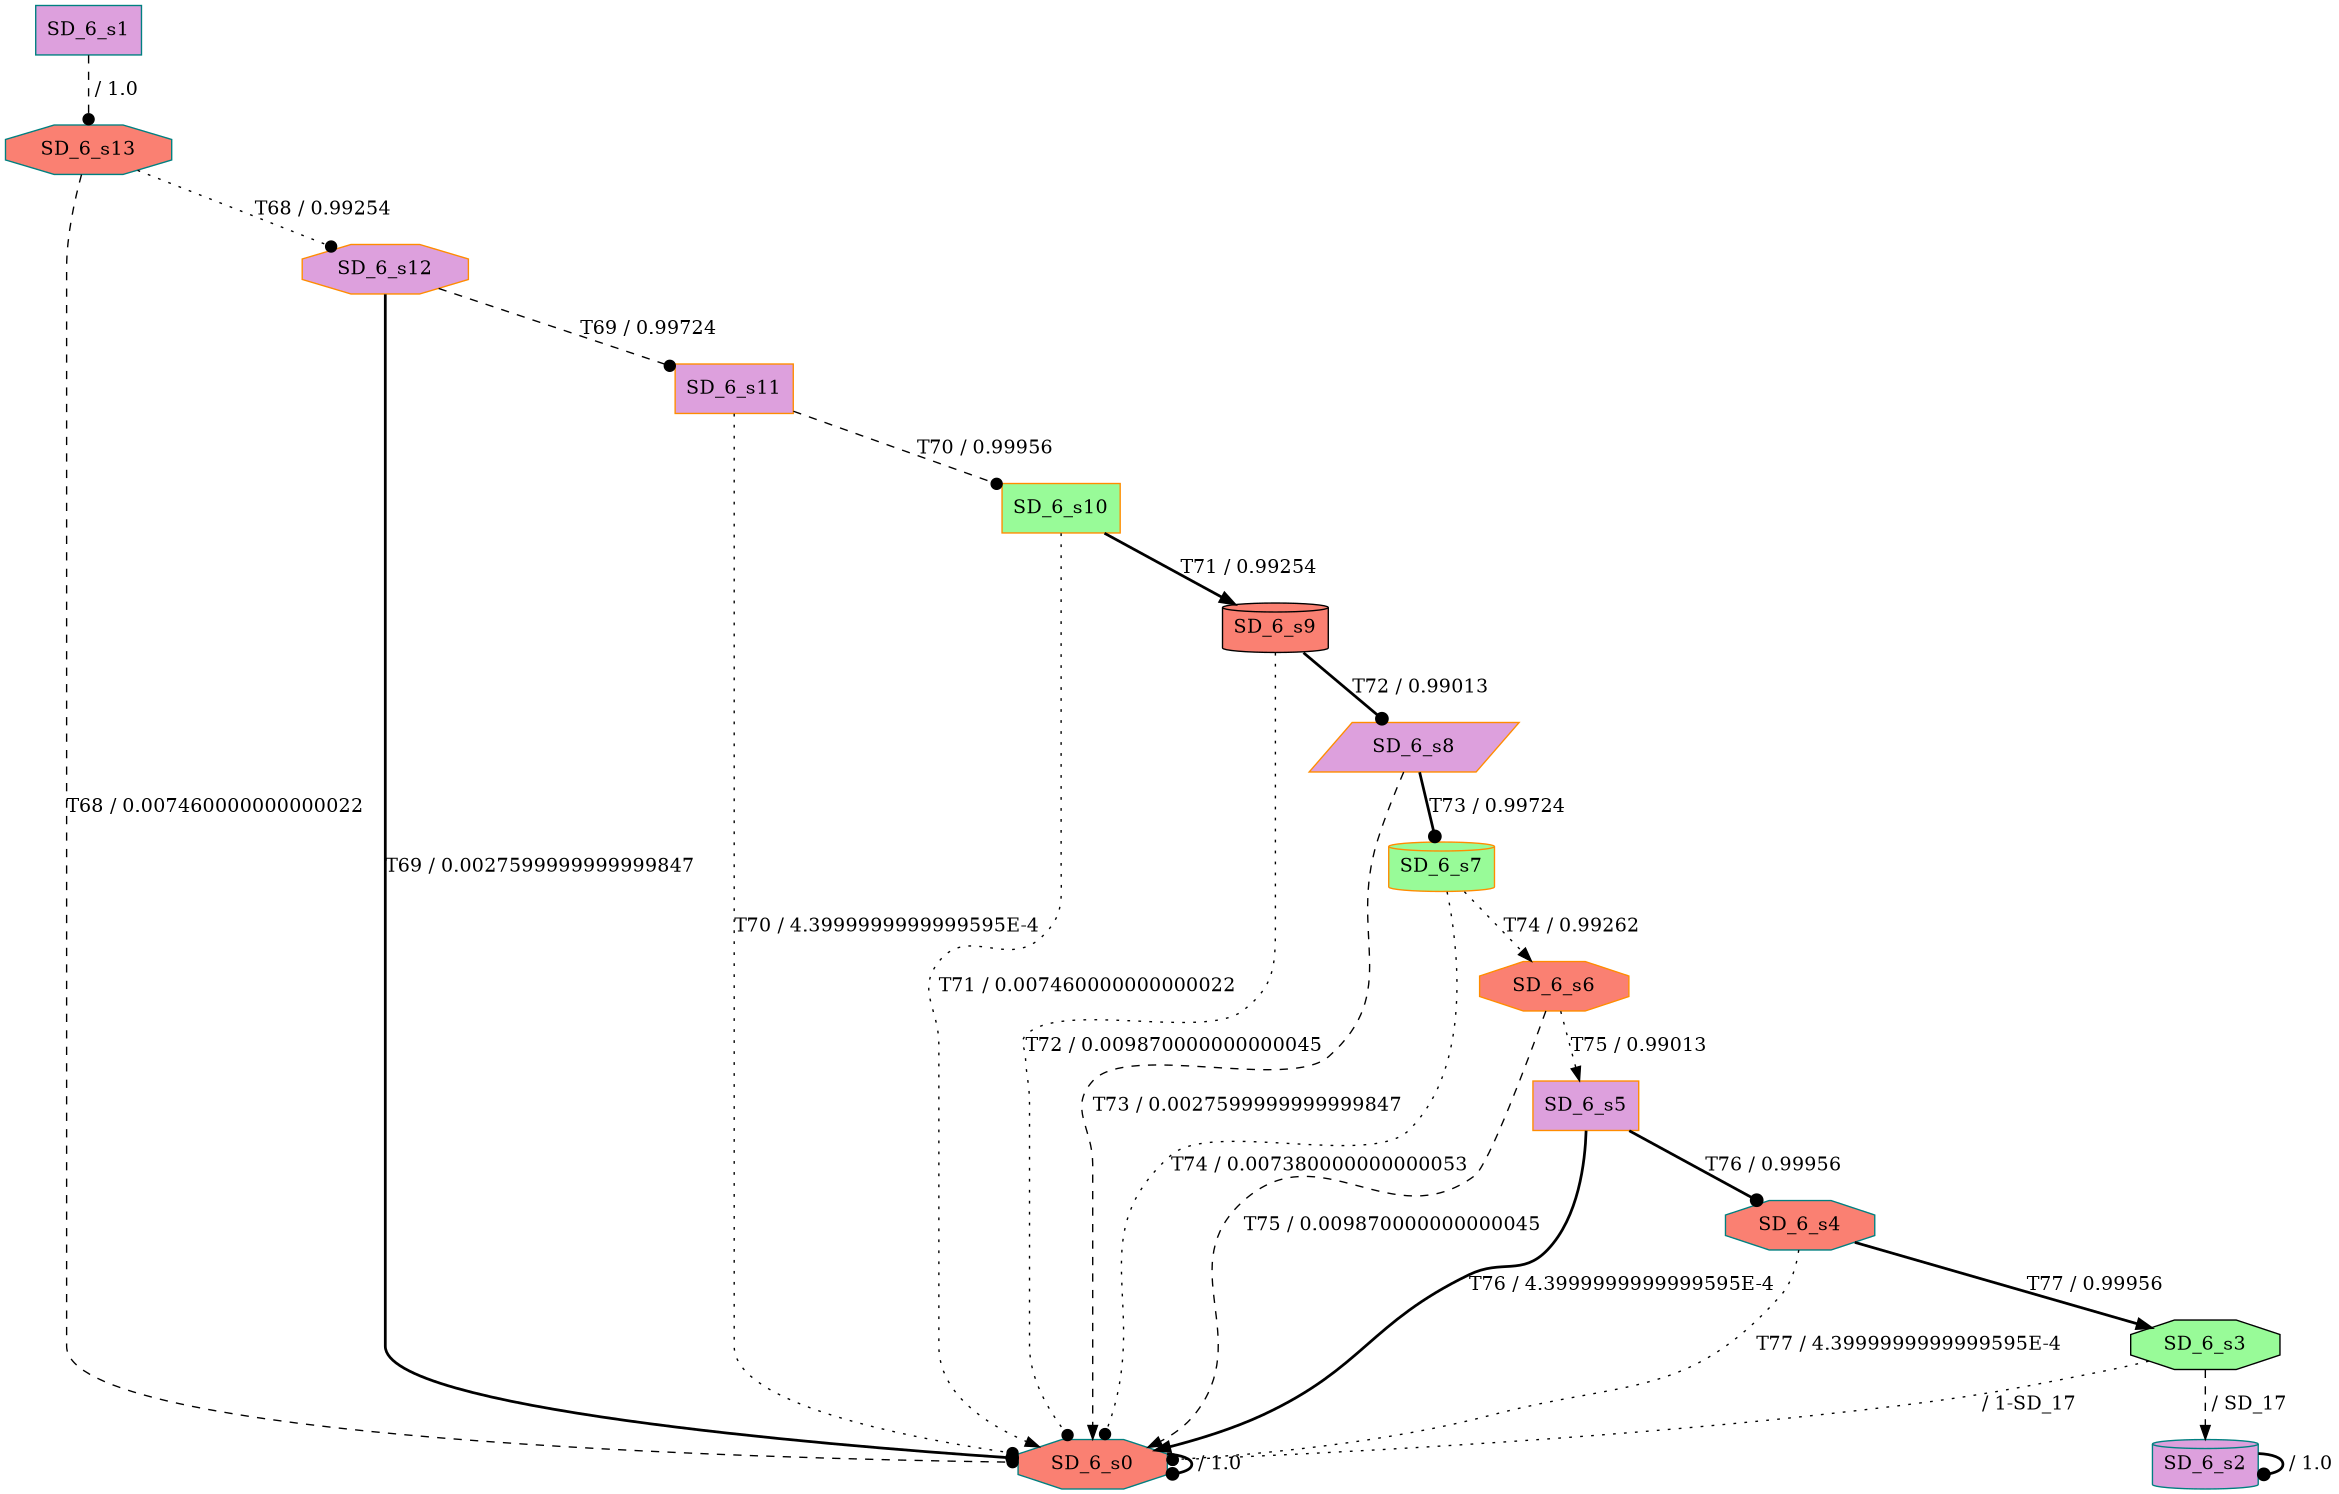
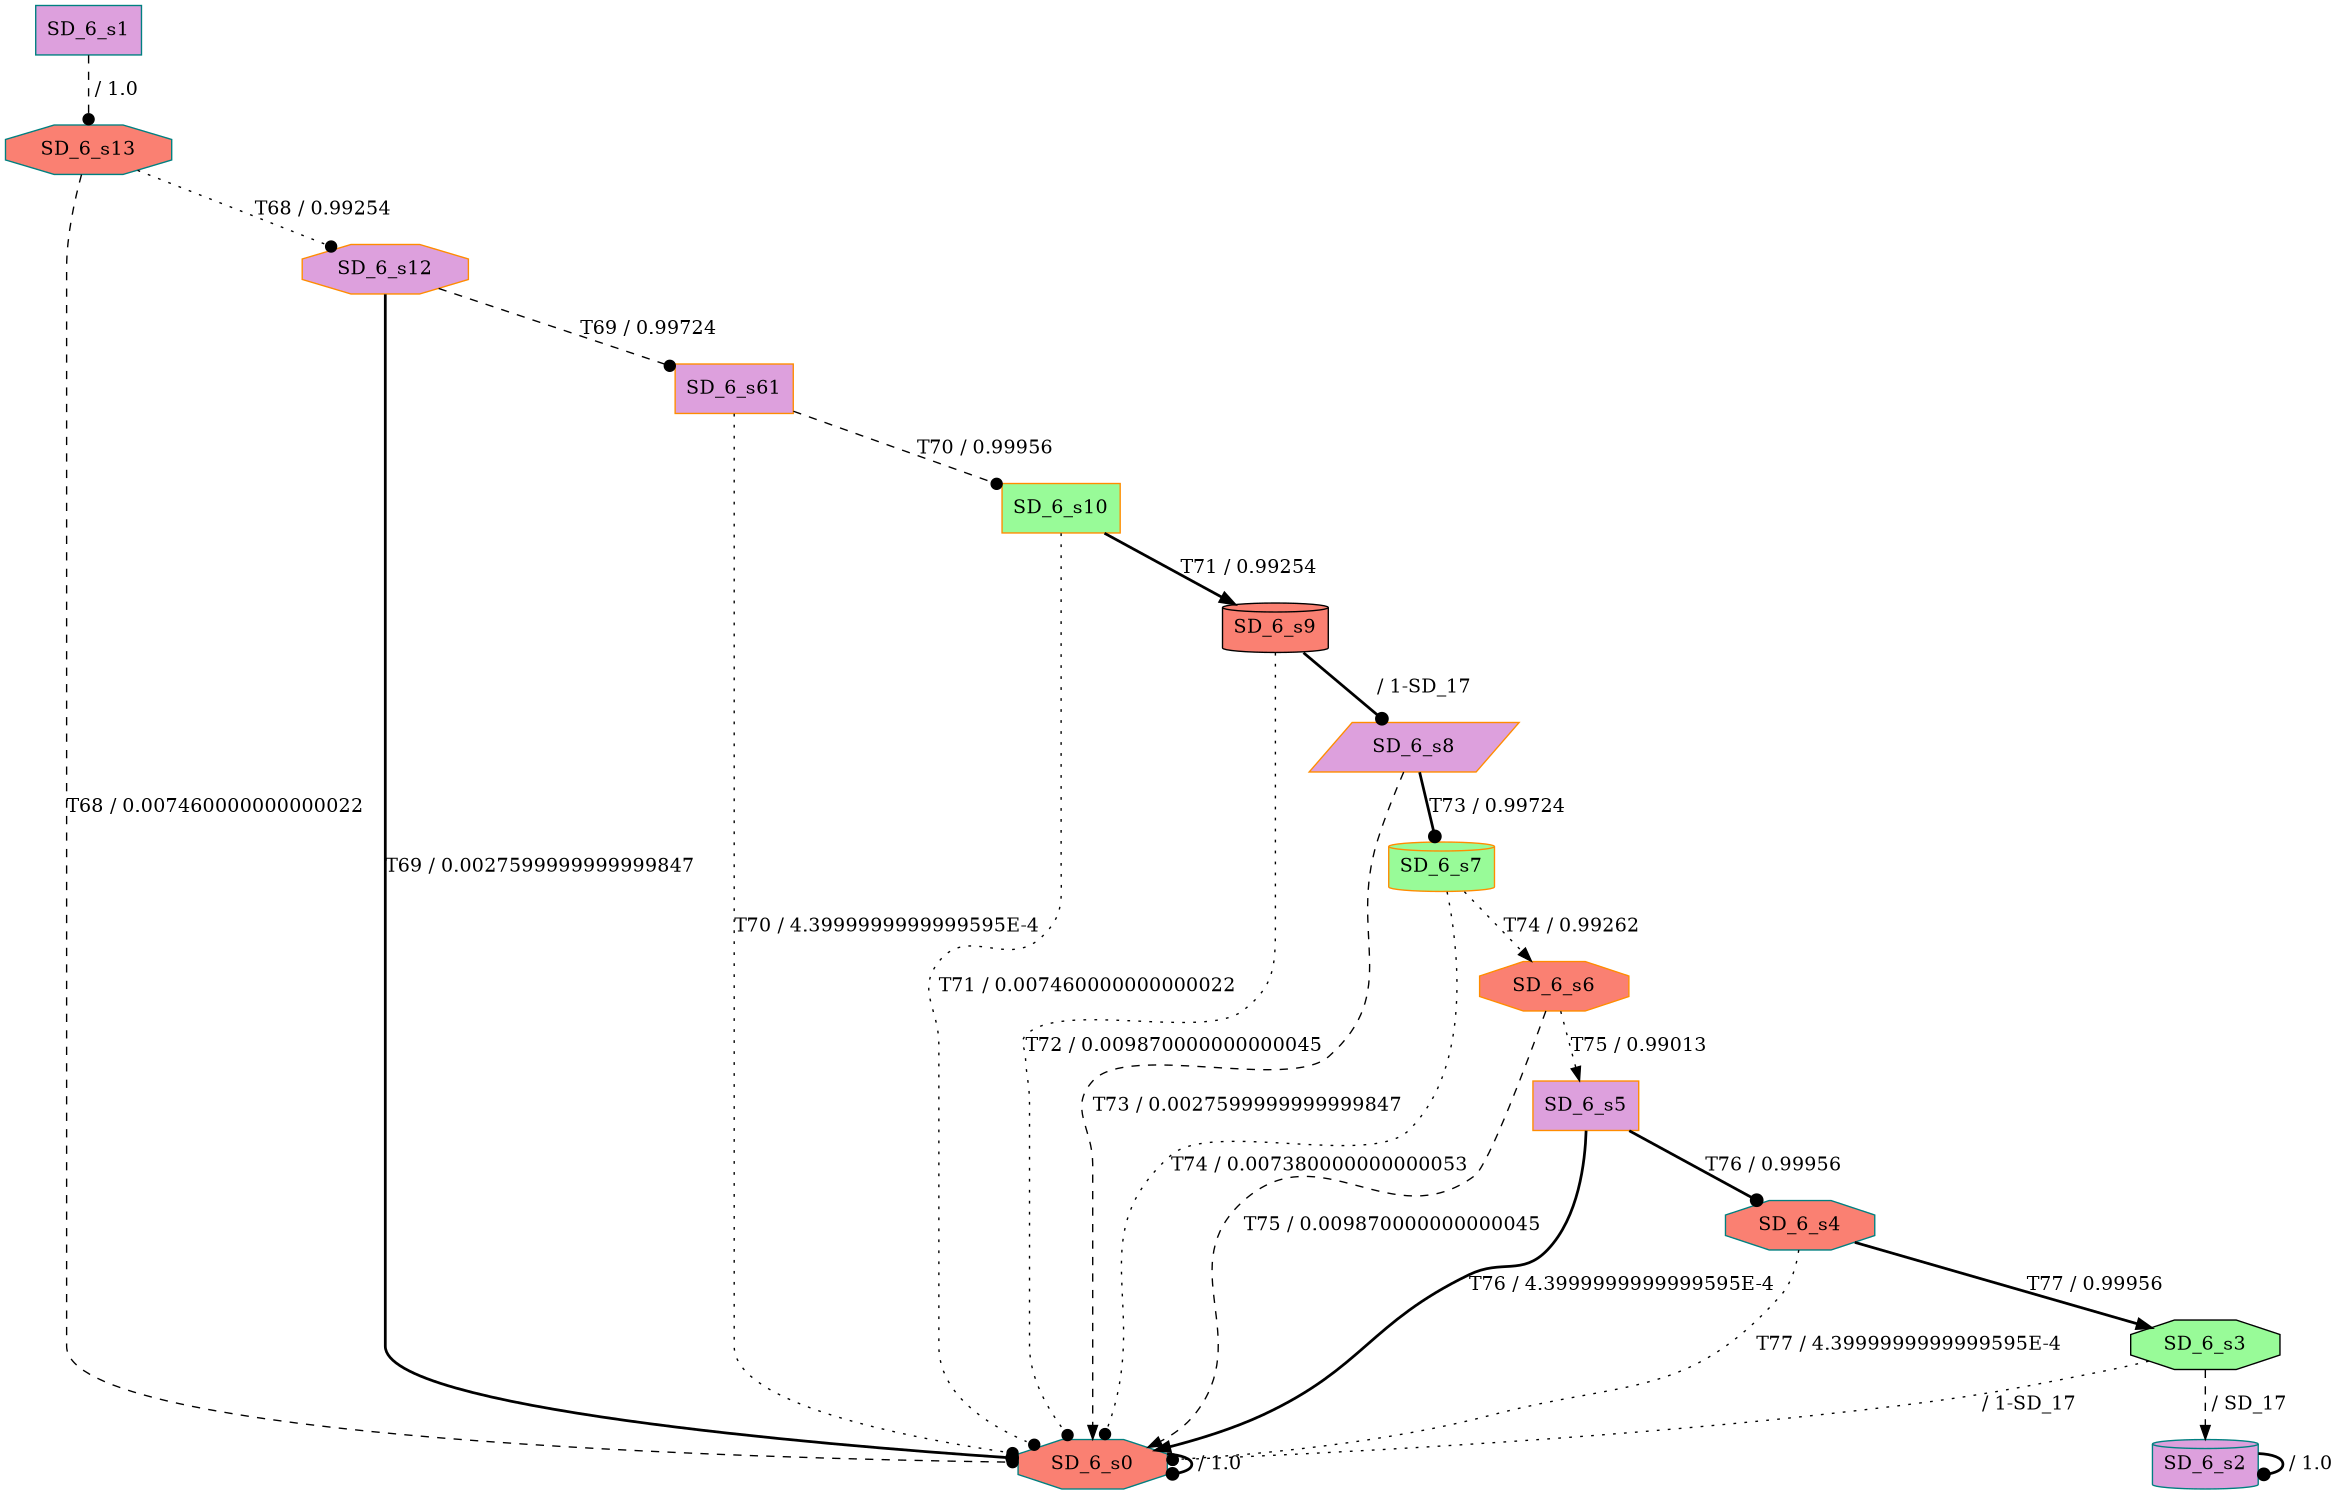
(734, 389) -> (734, 389)
(1421, 687) -> (1421, 687)
(938, 964) -> (938, 964)
